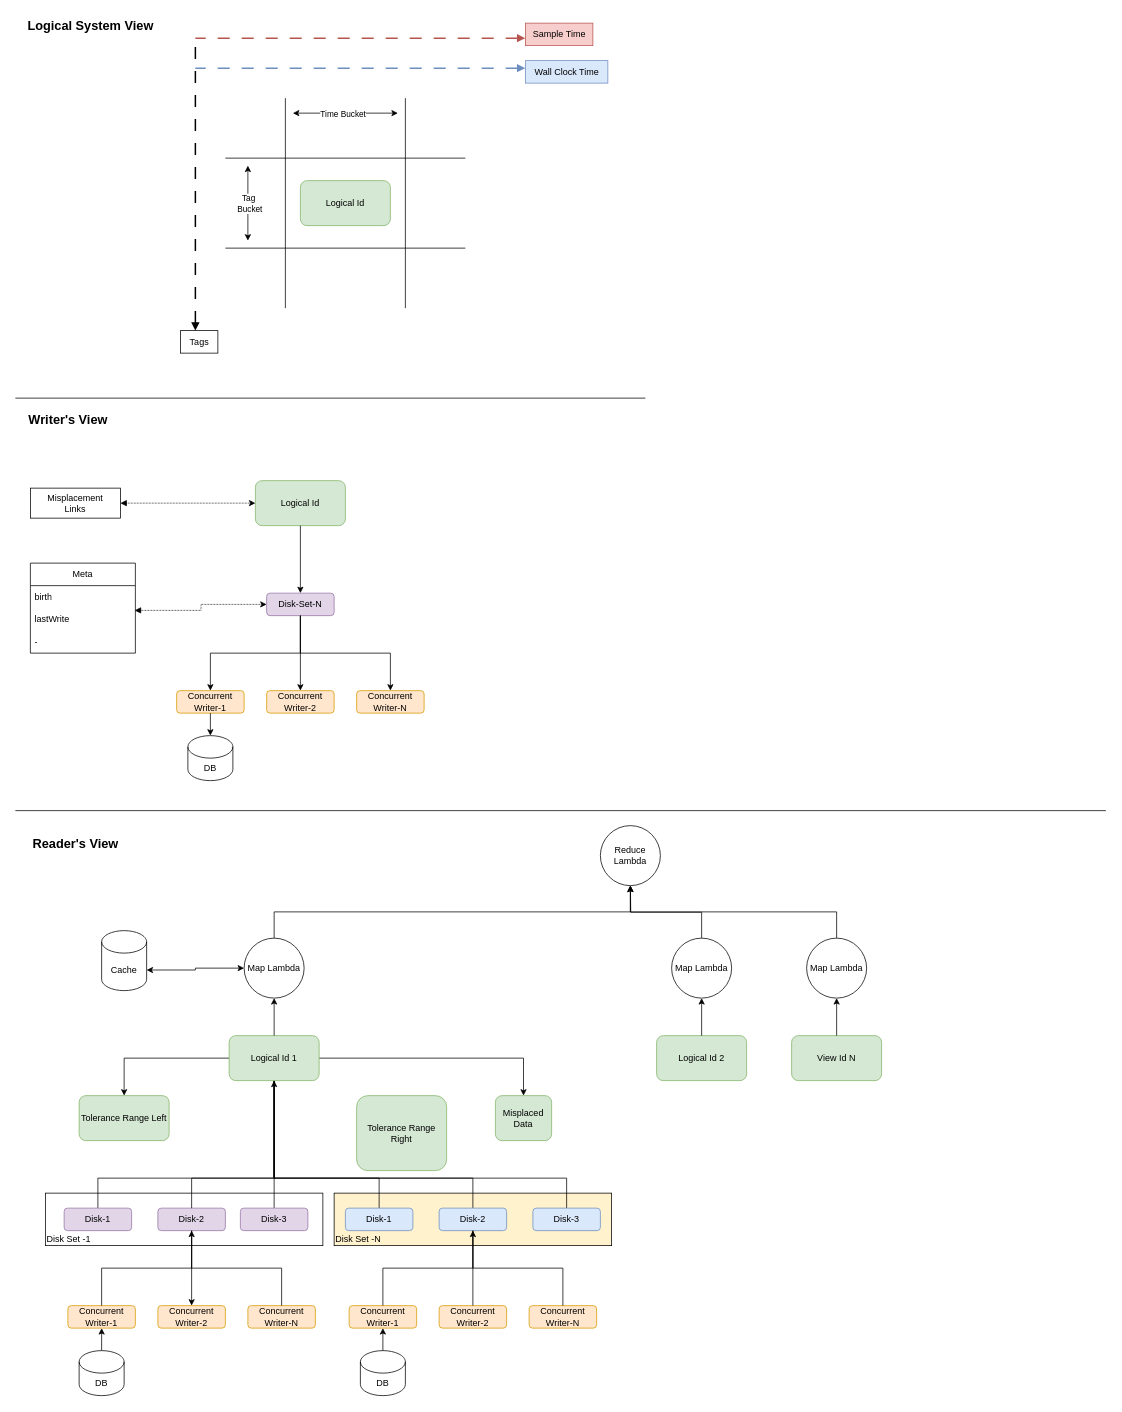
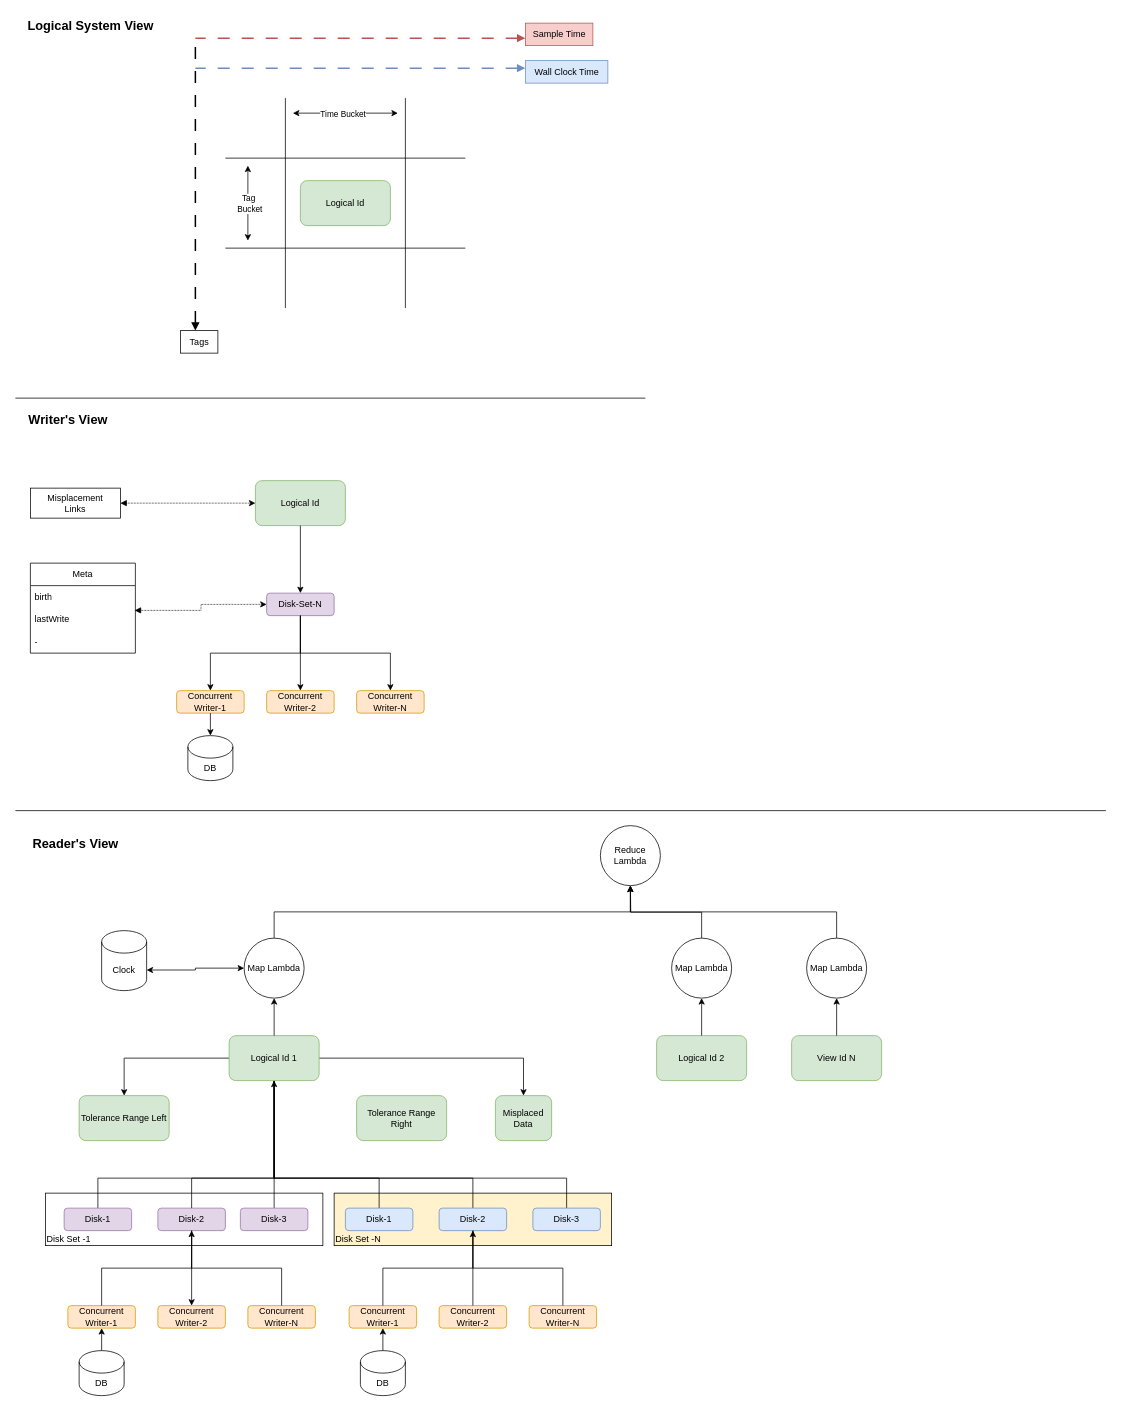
(124, 970) -> (124, 970)
(402, 1133) -> (402, 1118)
